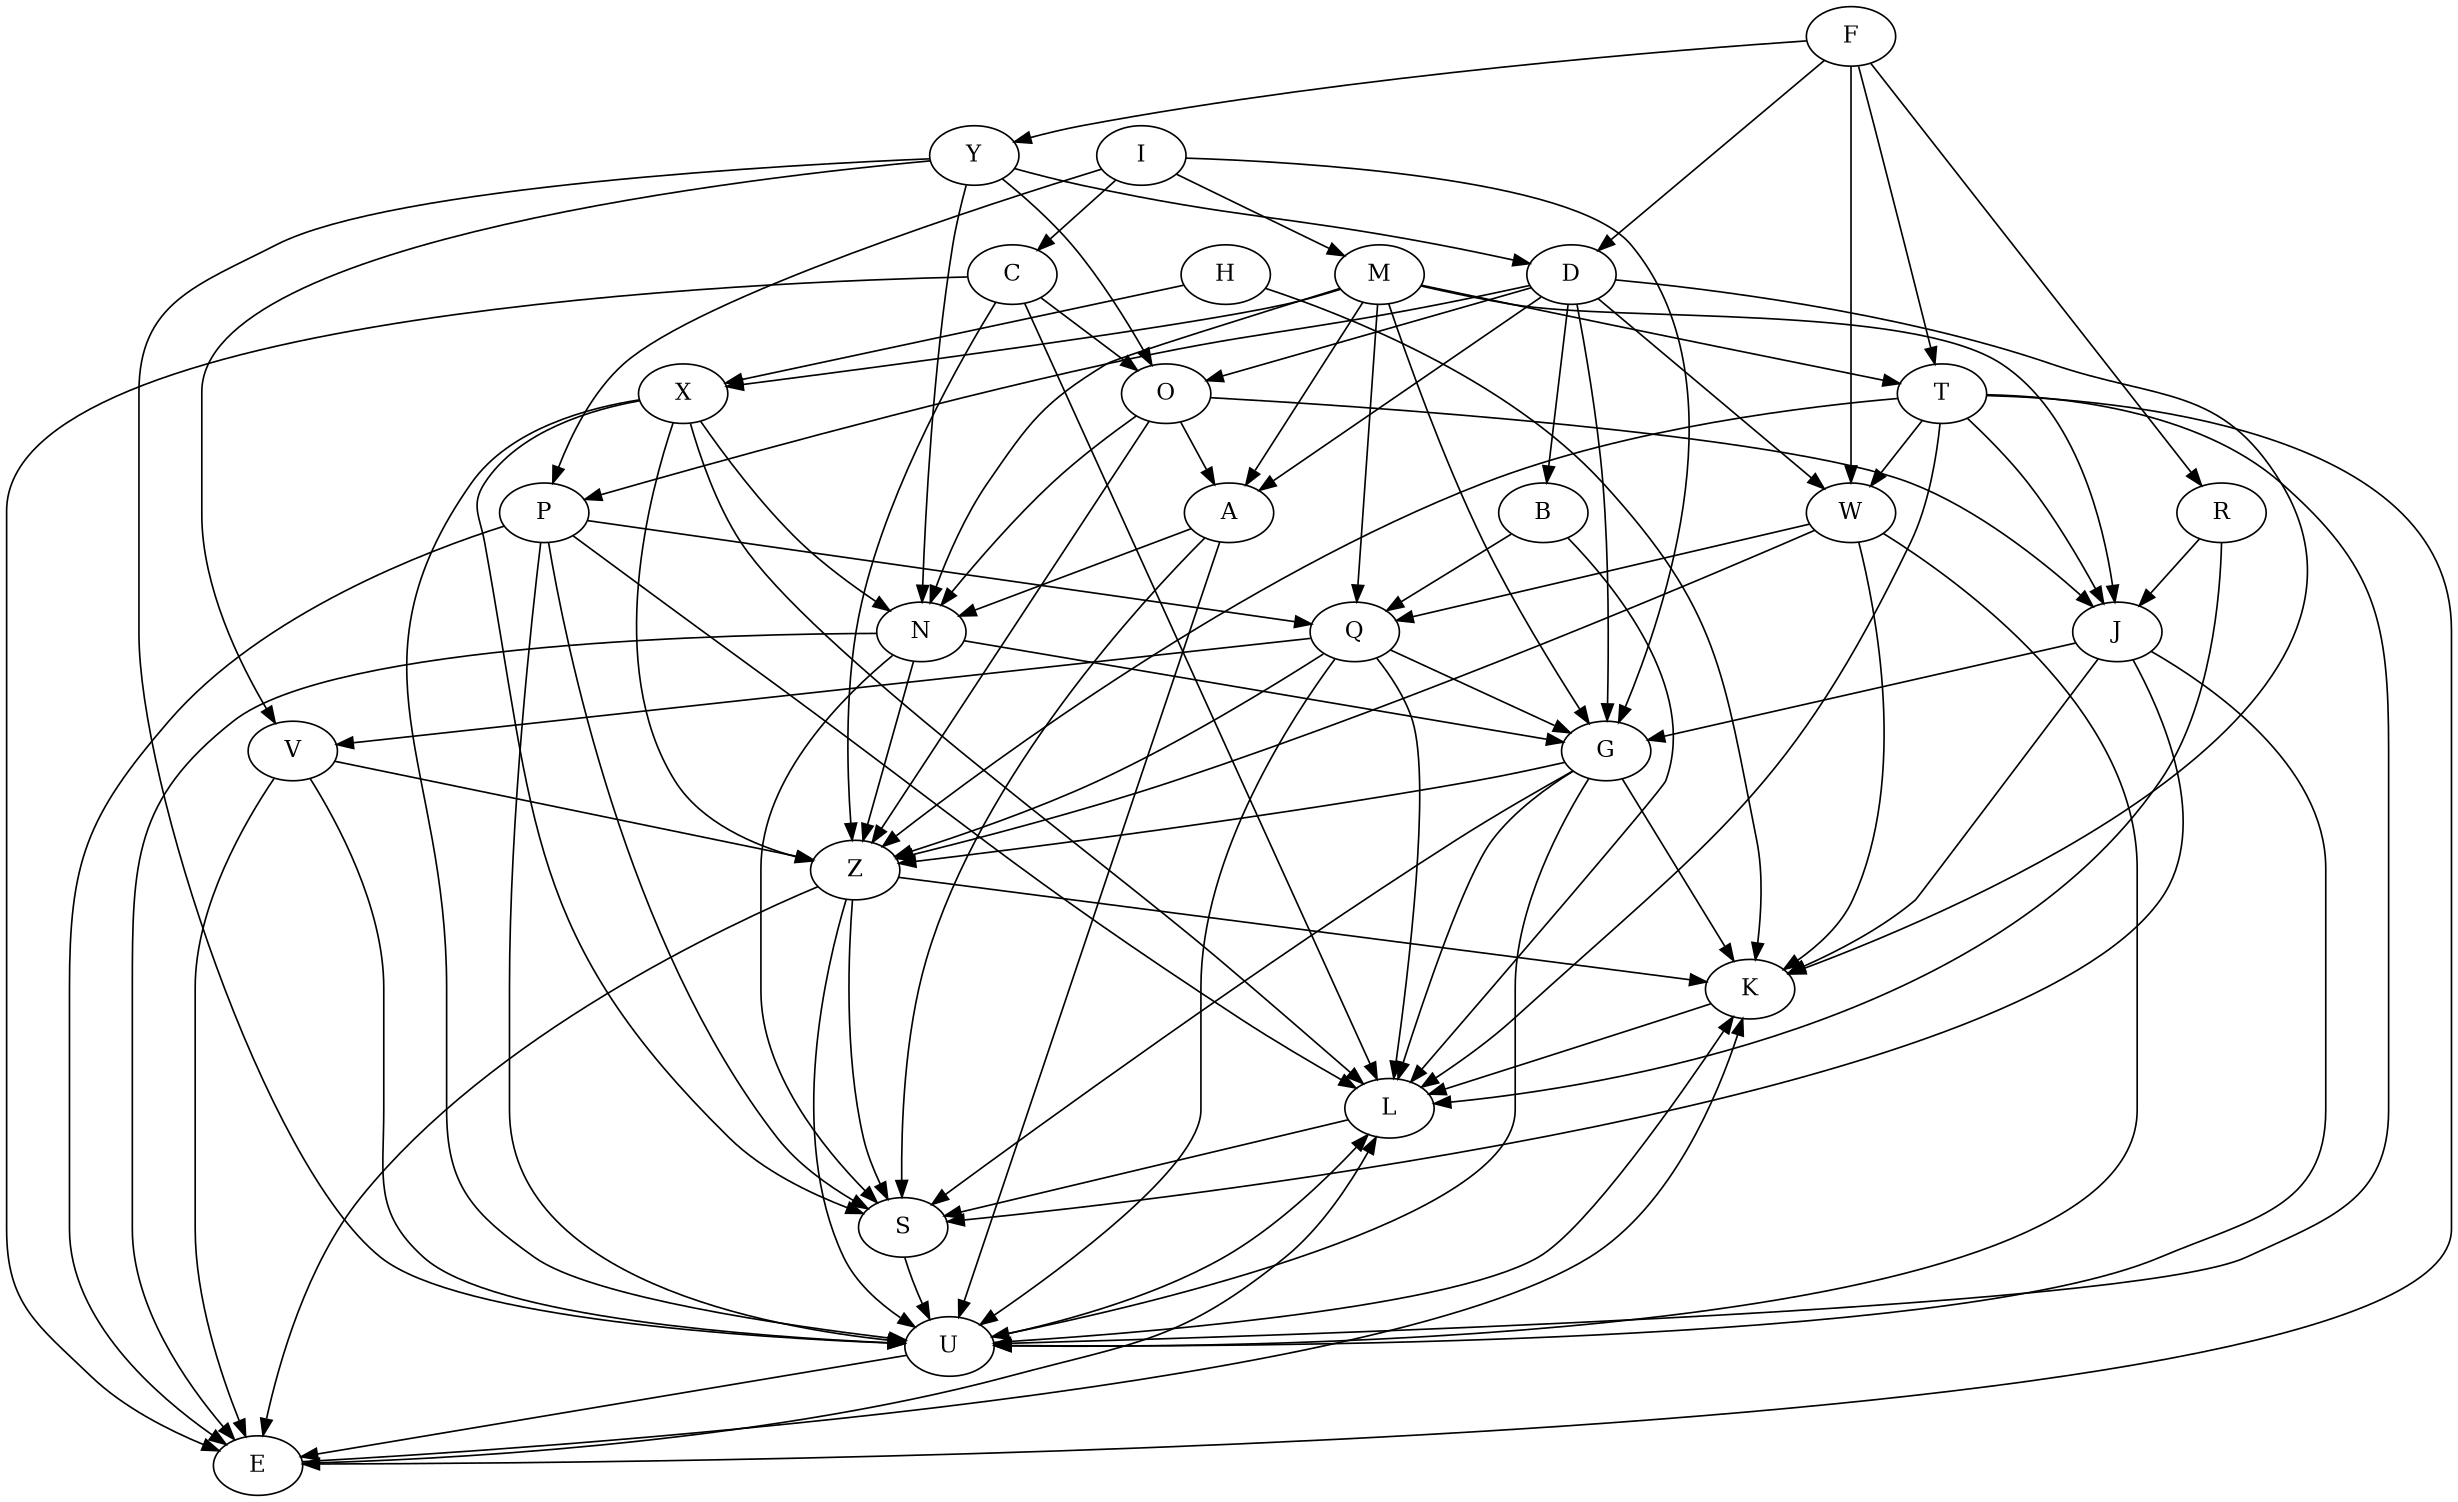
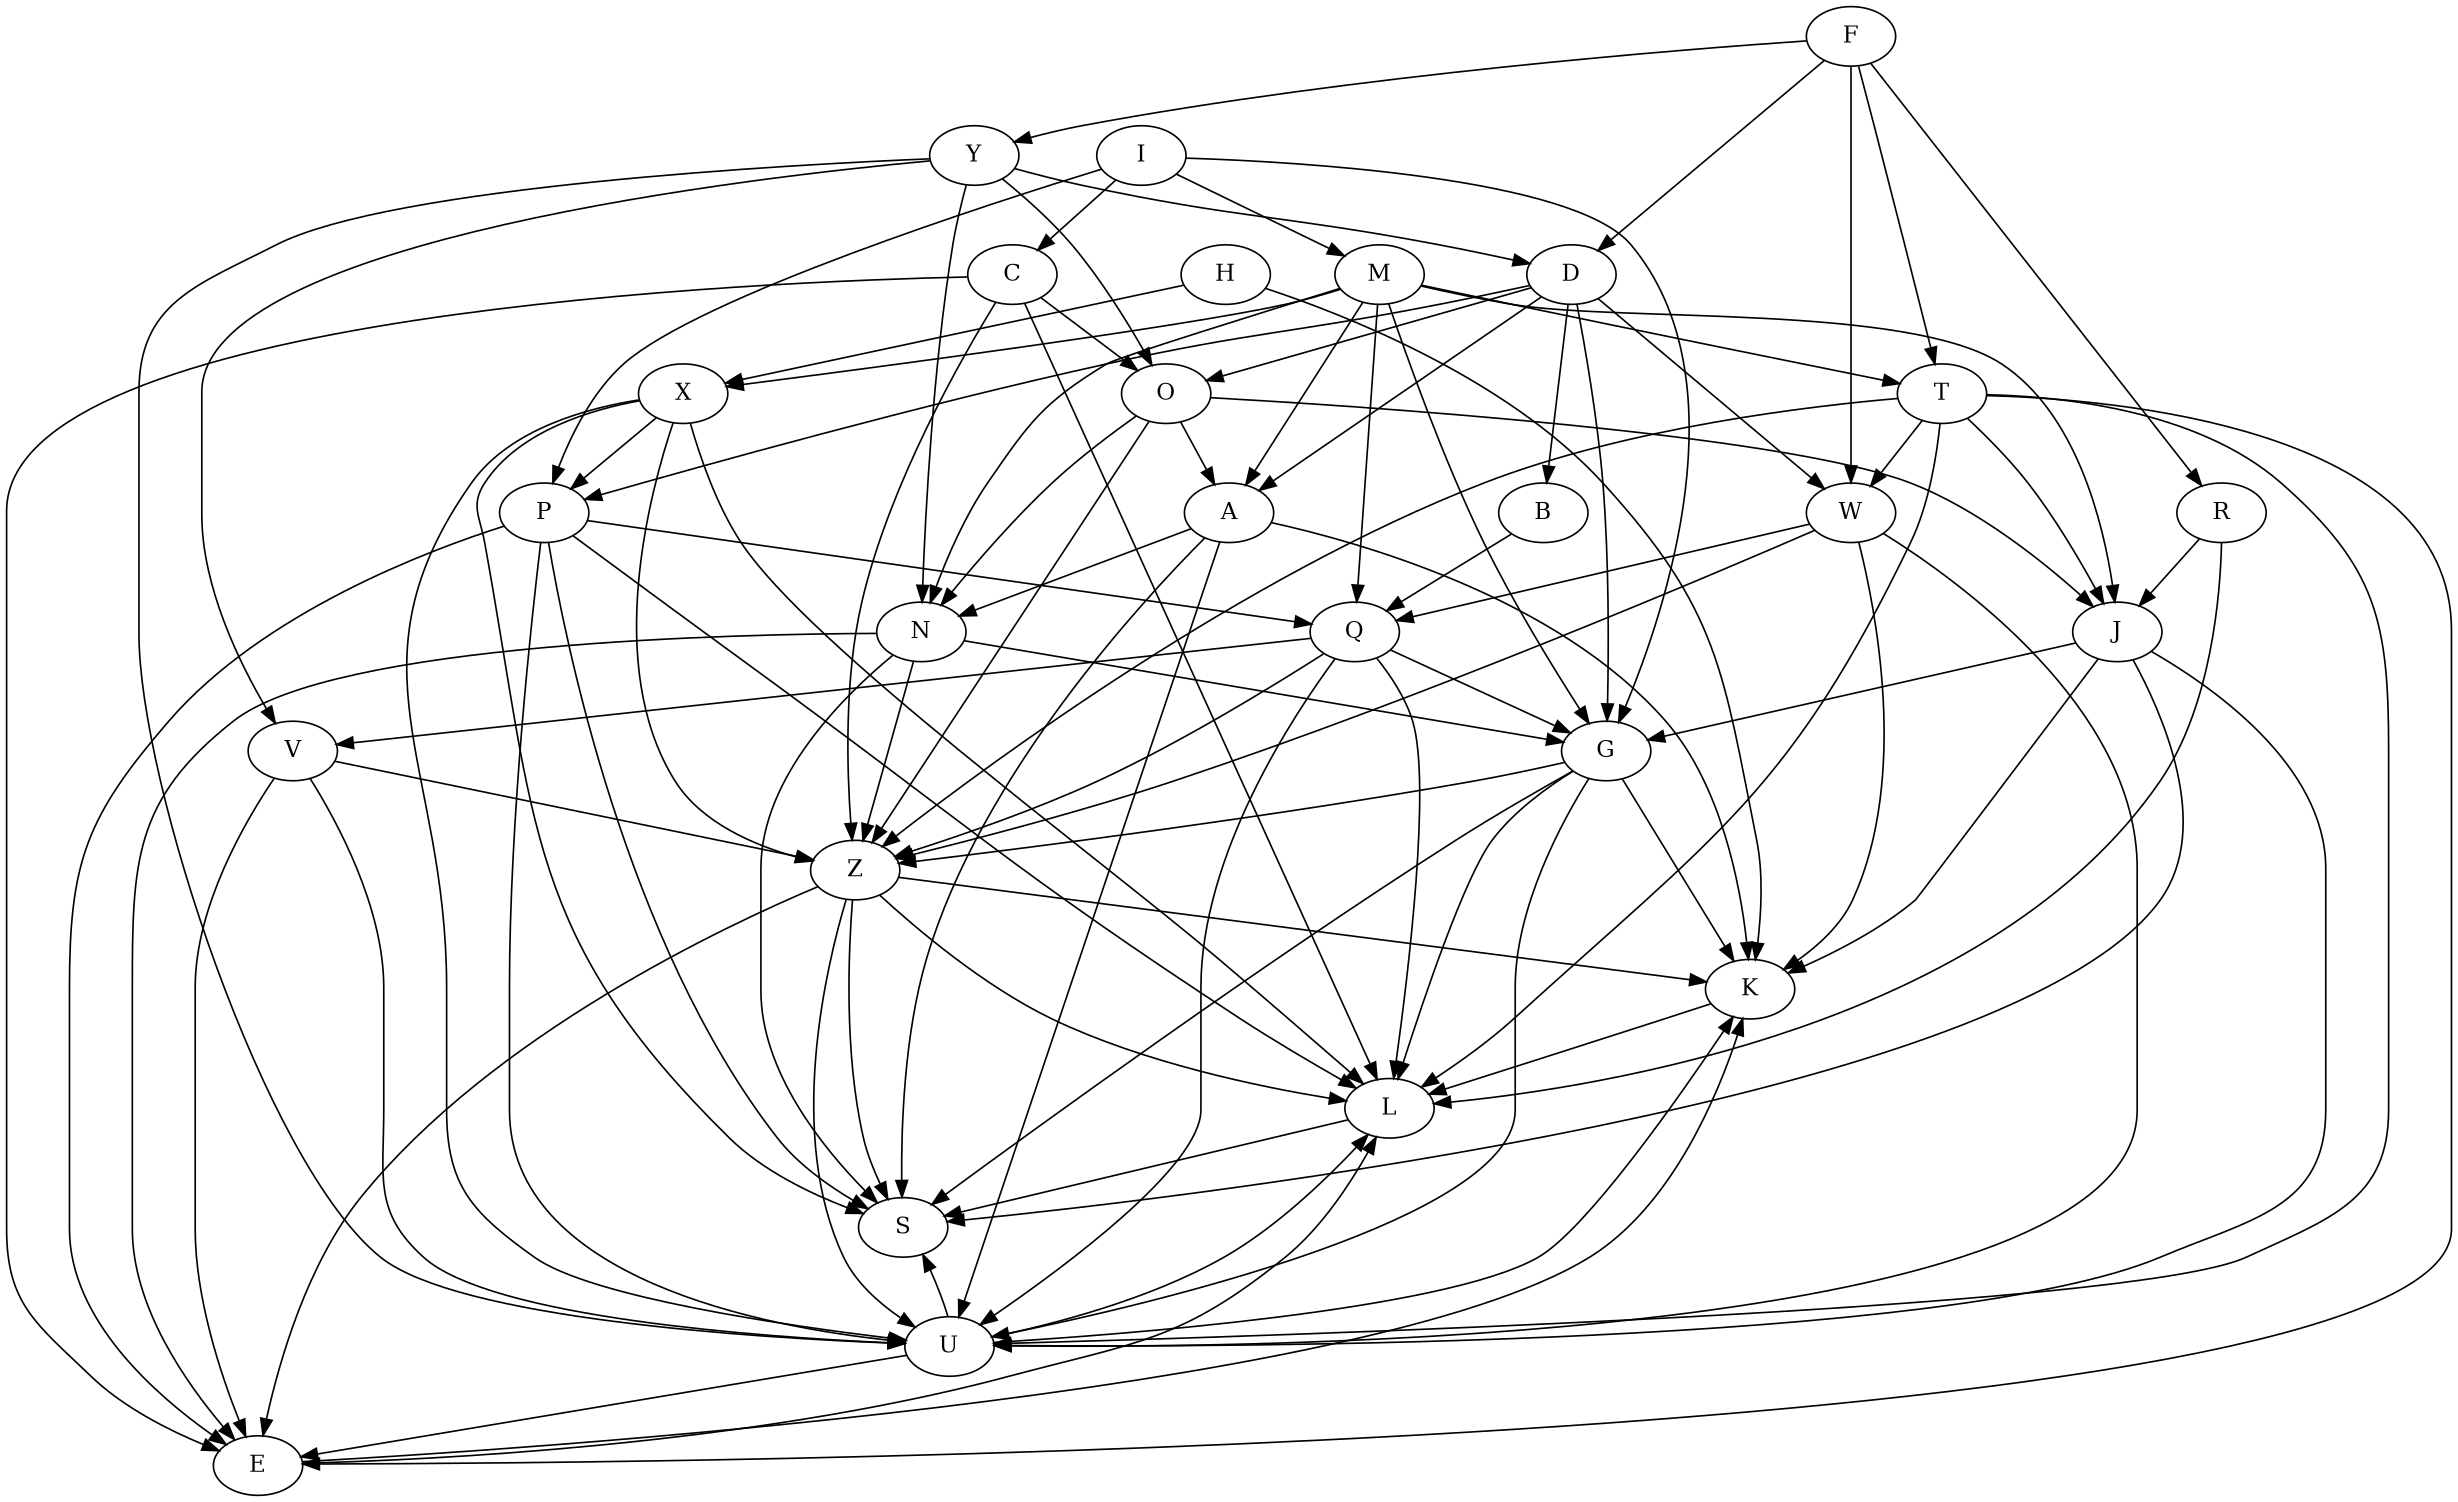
(2288, 506) -> (1587, 652)
(779, 521) -> (620, 448)
(1634, 821) -> (1087, 1034)
(913, 1281) -> (940, 1293)
